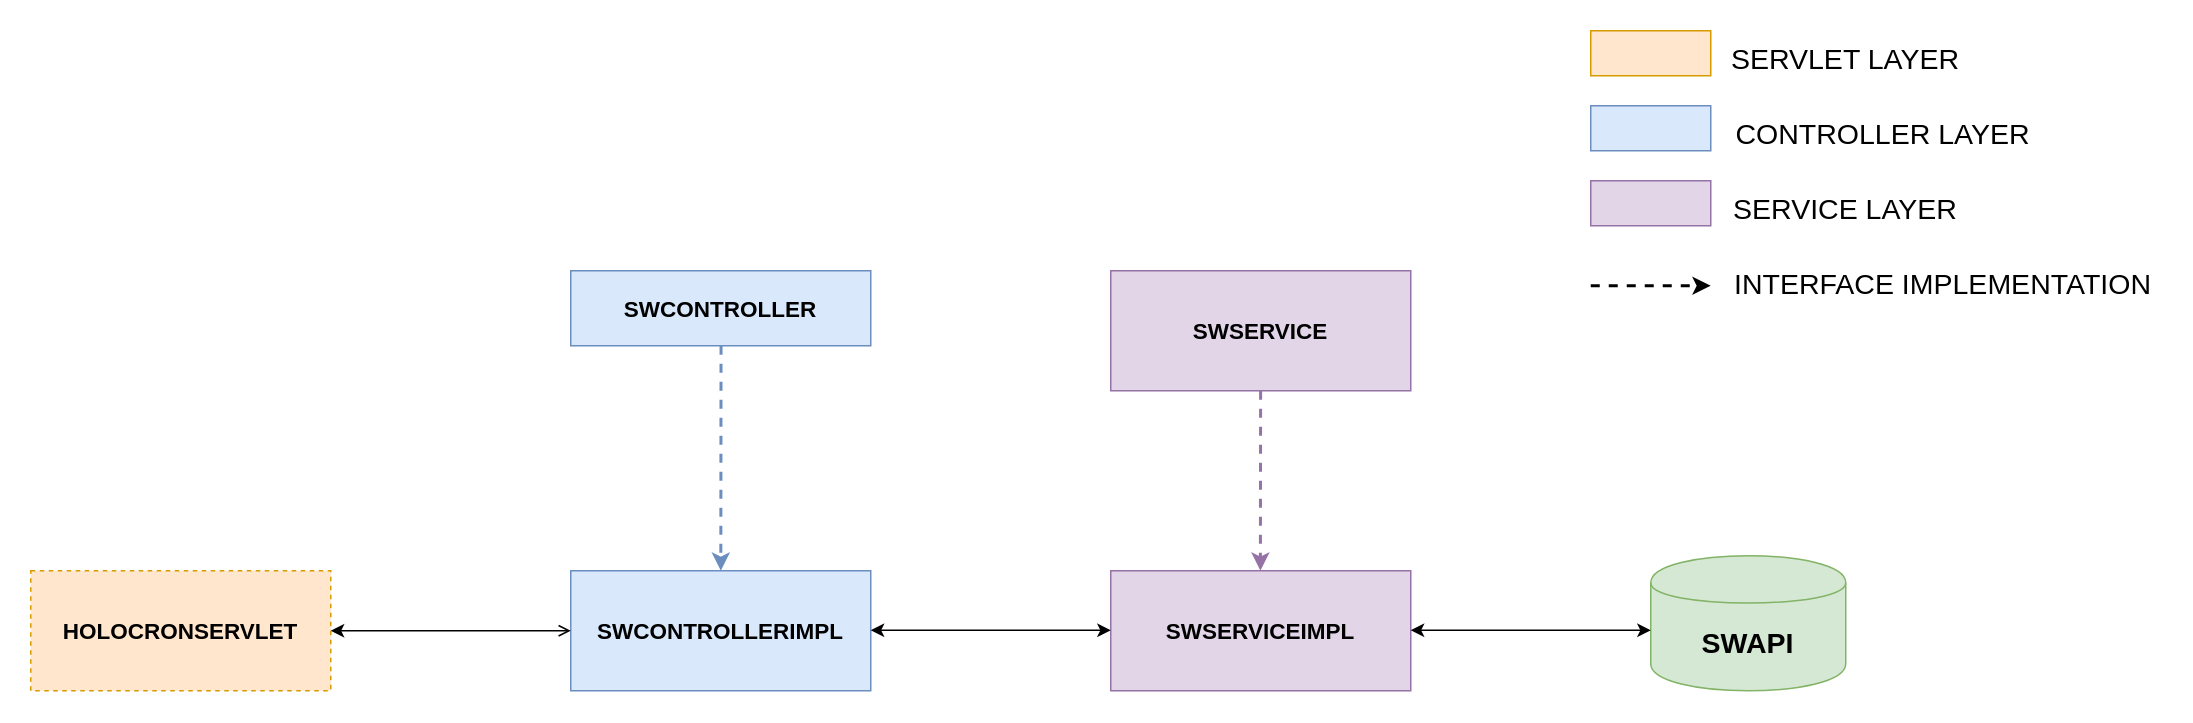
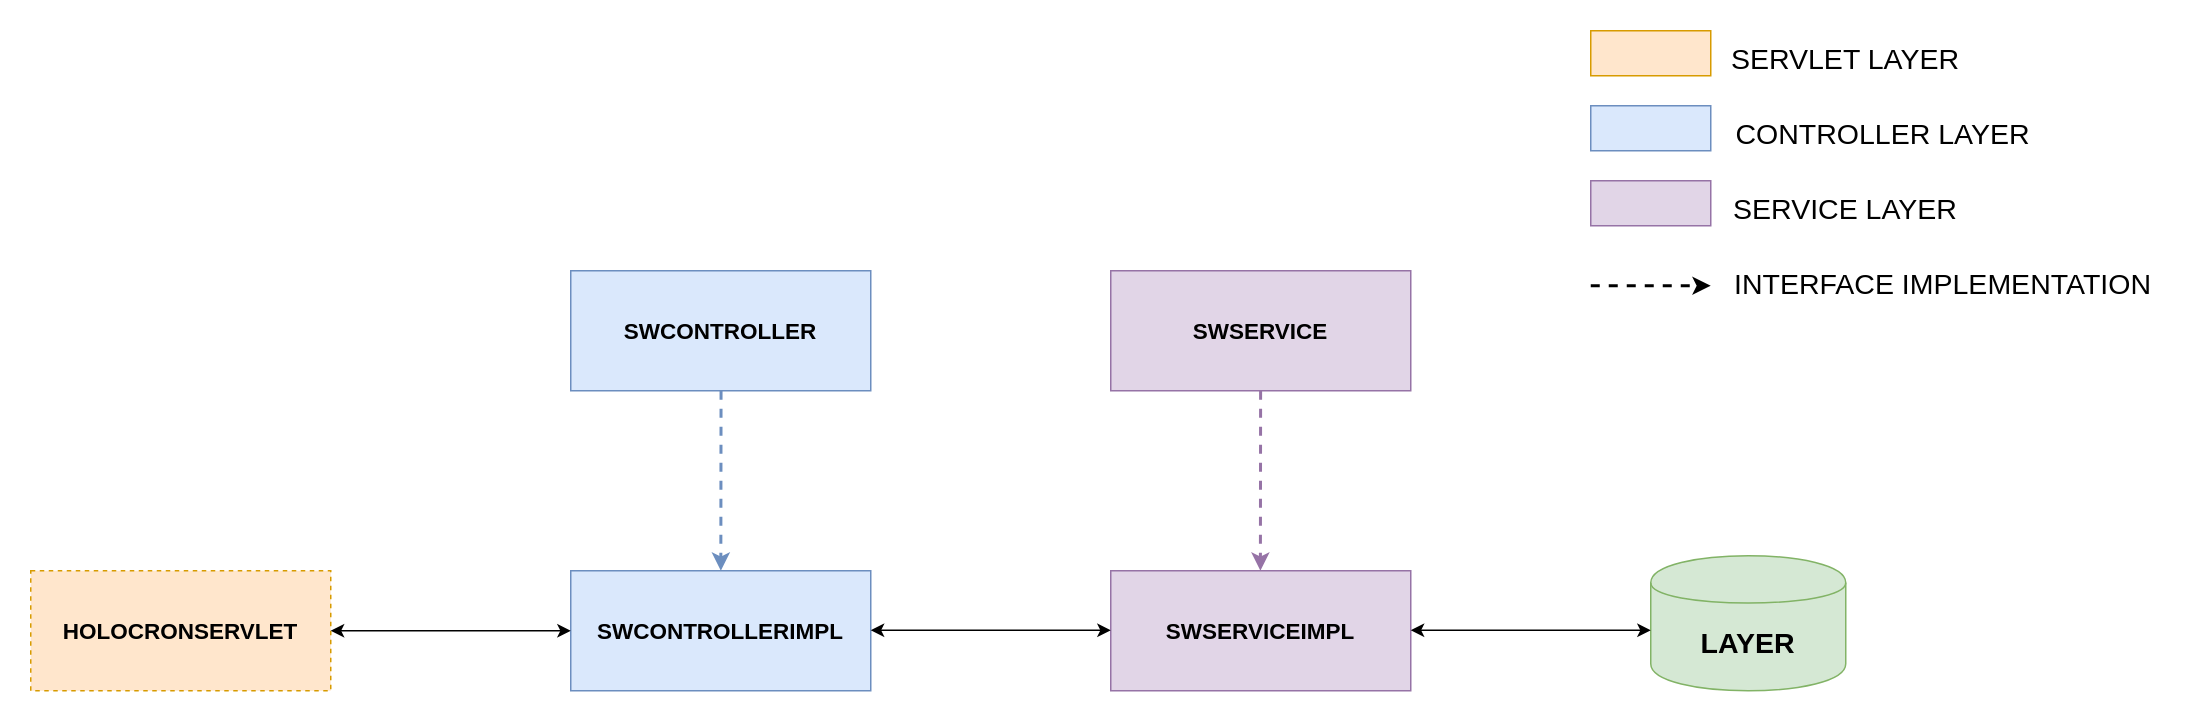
(721, 308) -> (721, 331)
(561, 631) -> (559, 631)
(1748, 644) -> (1748, 644)
